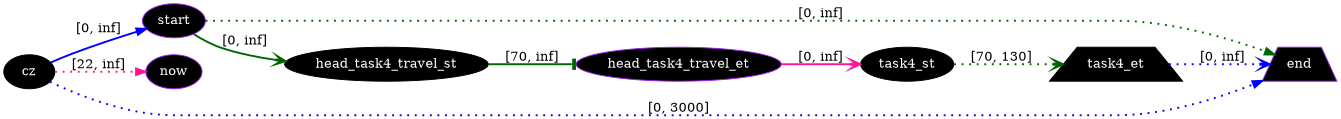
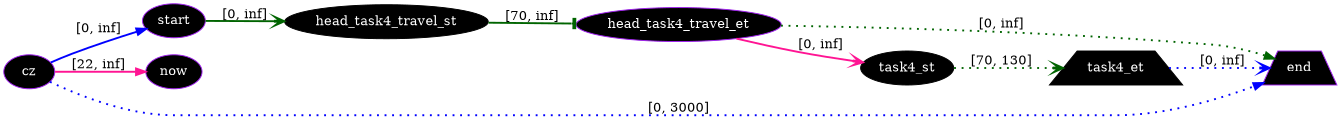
(737, 21) -> (1024, 33)
(29, 72) -> (29, 72)
(95, 72) -> (95, 72)
